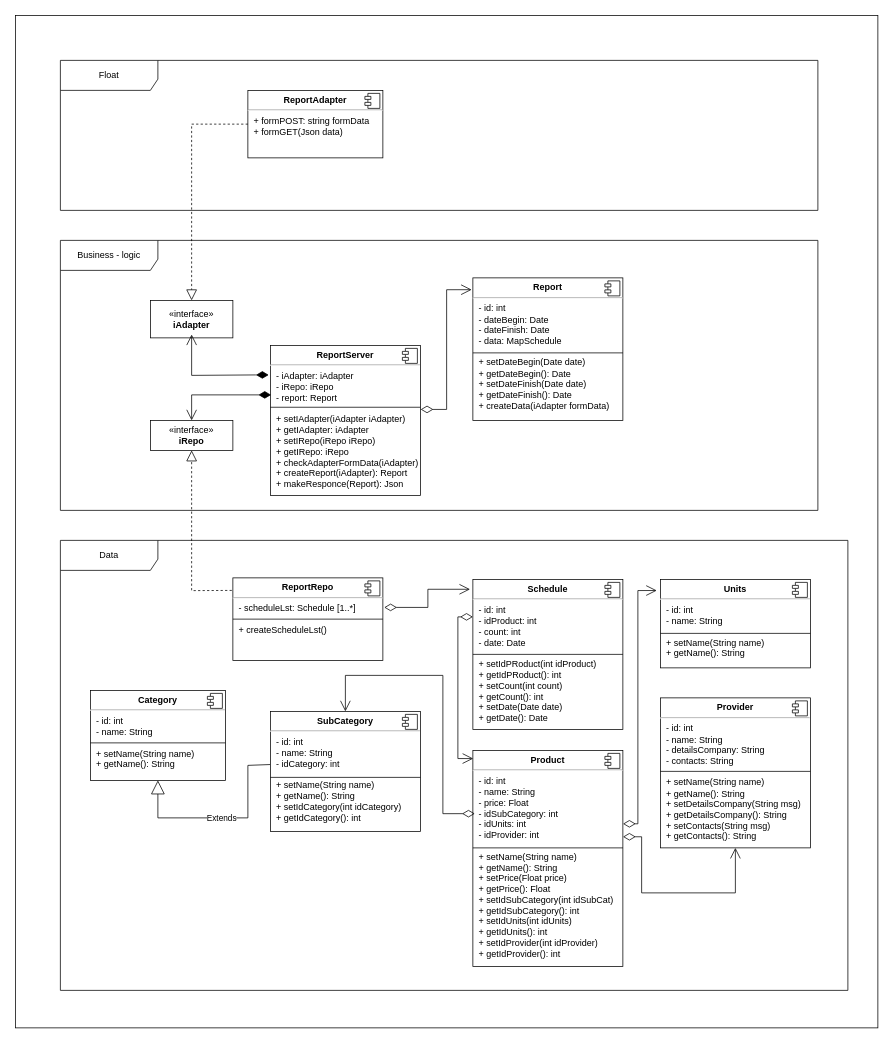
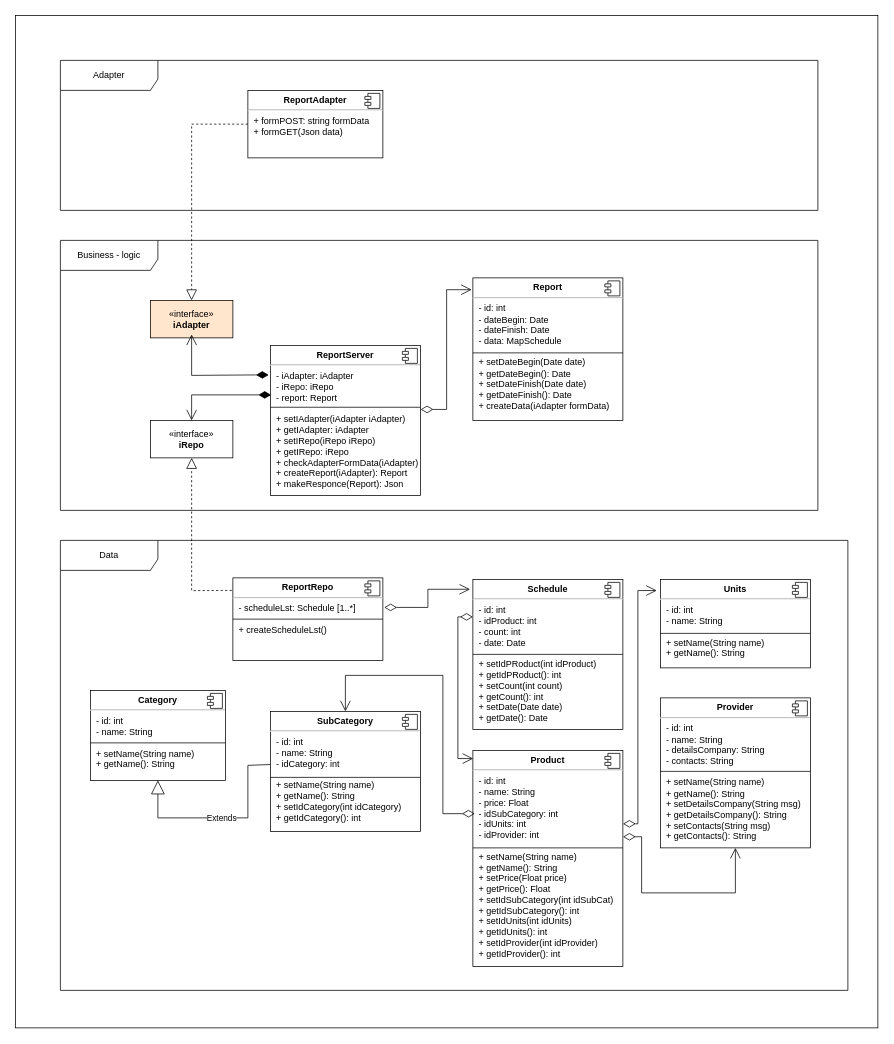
(109, 75) -> (109, 75)
(192, 319) -> (192, 319)
(192, 435) -> (192, 439)
